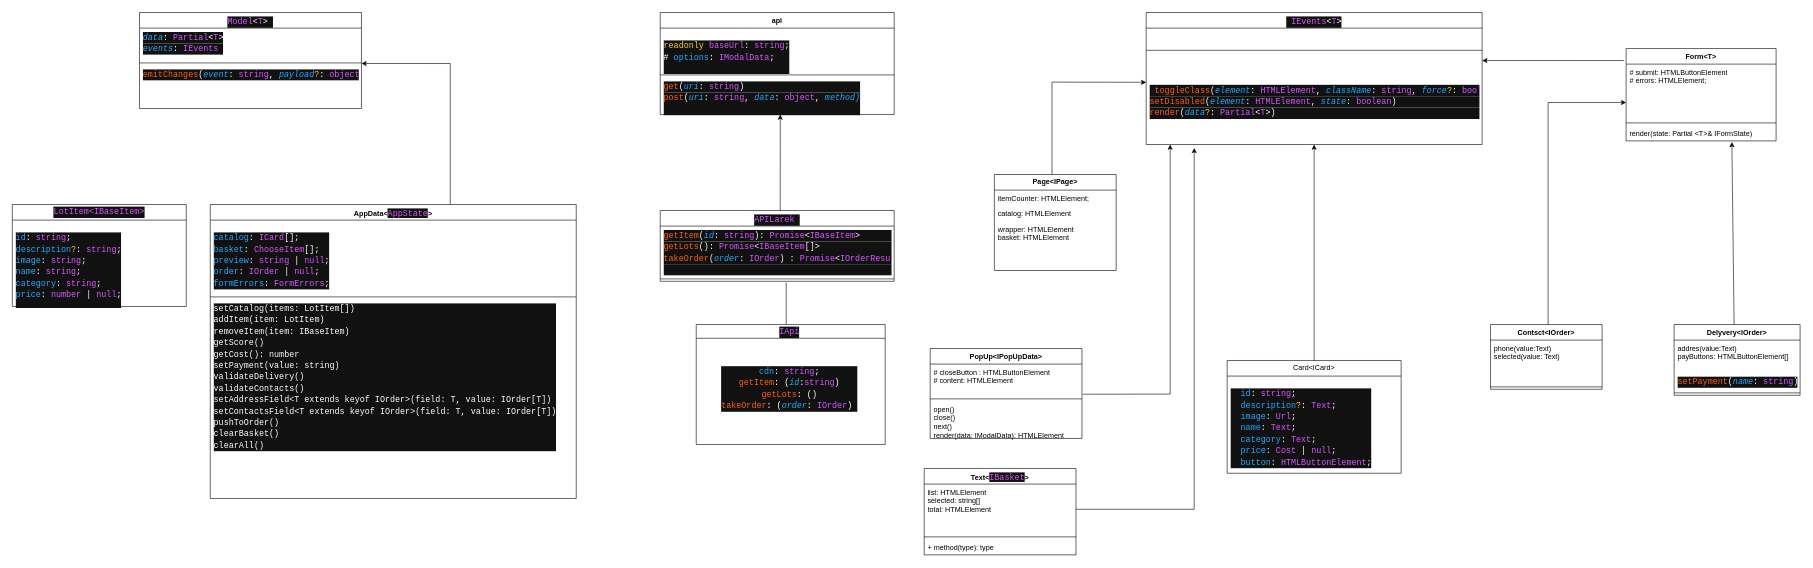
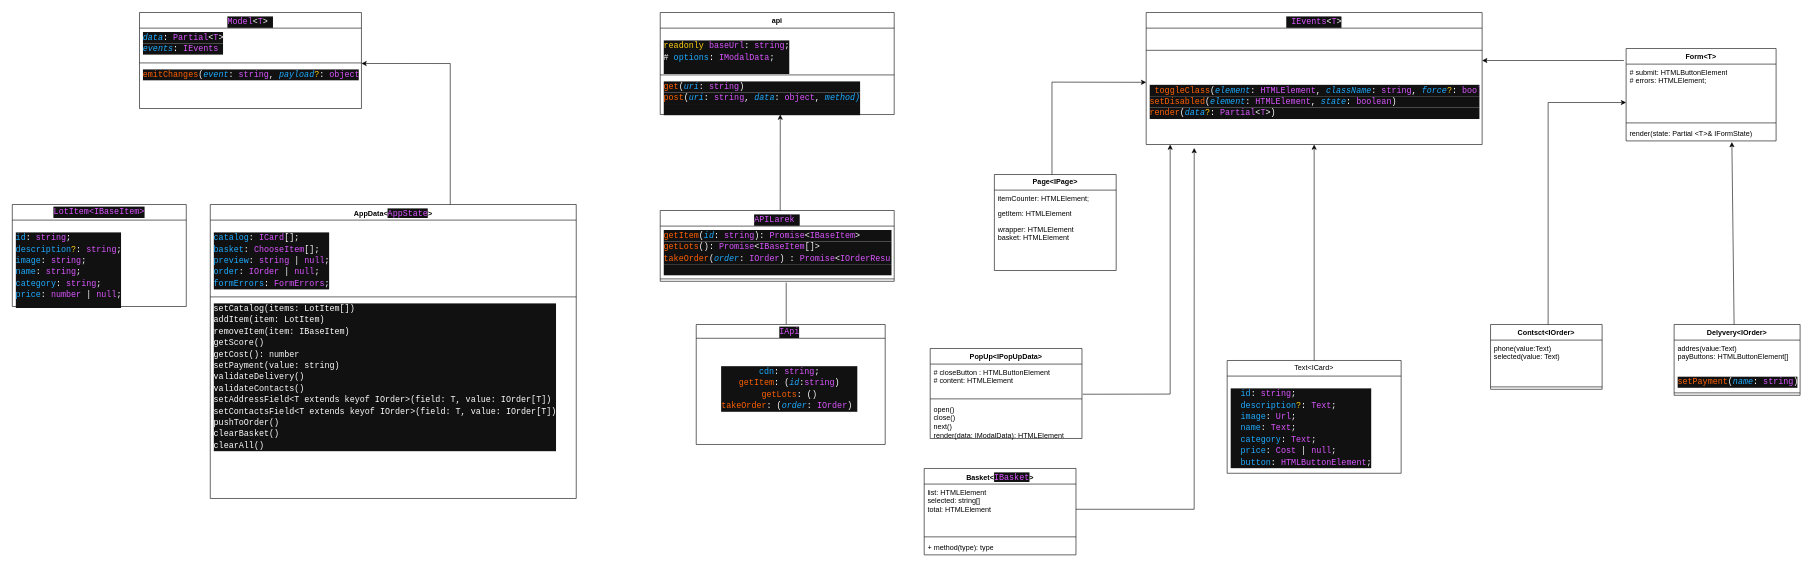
(1035, 214) -> (1036, 214)
(1314, 368) -> (1314, 368)
(1000, 477) -> (1000, 477)
